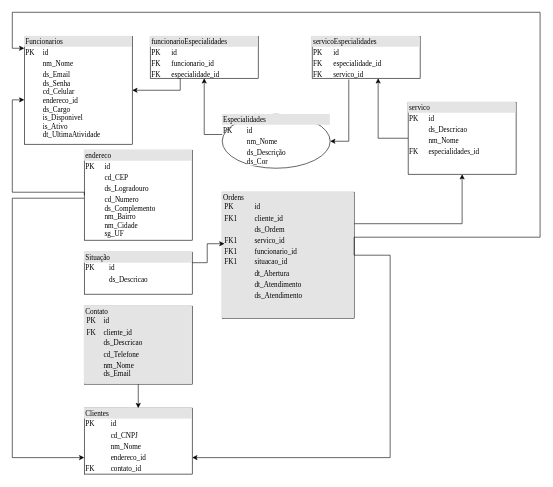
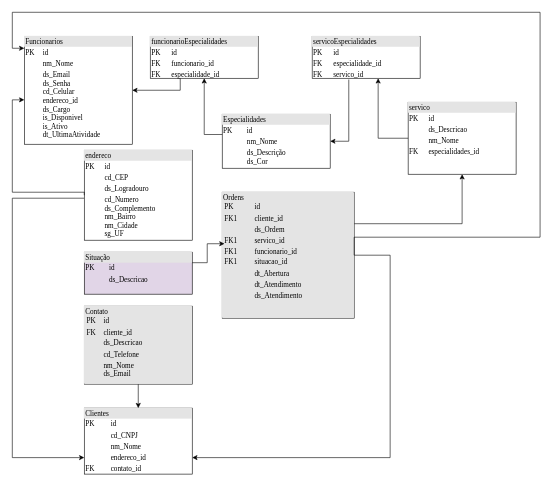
(276, 141) -> (276, 141)
(138, 273) -> (138, 273)
